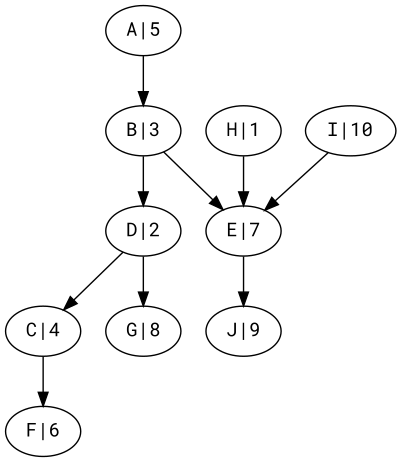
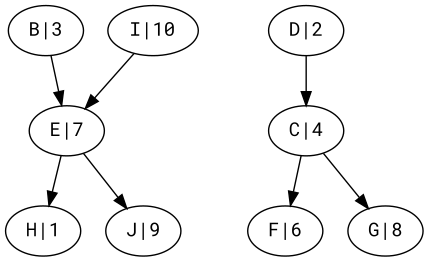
(143, 31) -> none
(143, 174) -> none
(244, 174) -> (57, 174)
(143, 274) -> (341, 175)
